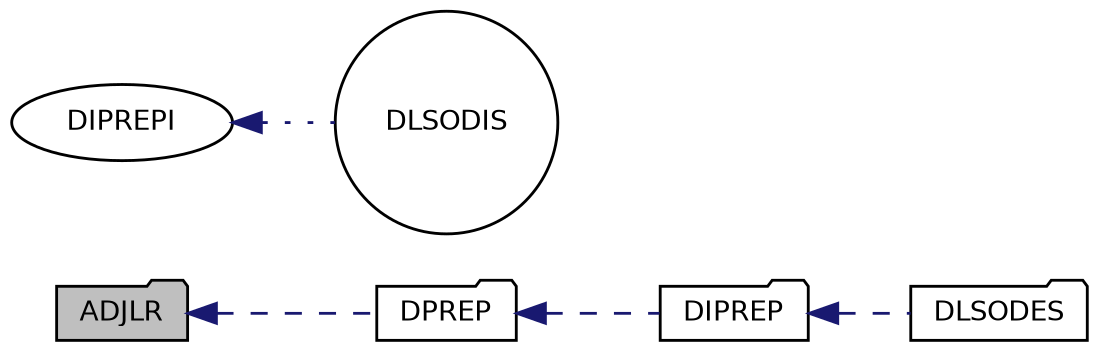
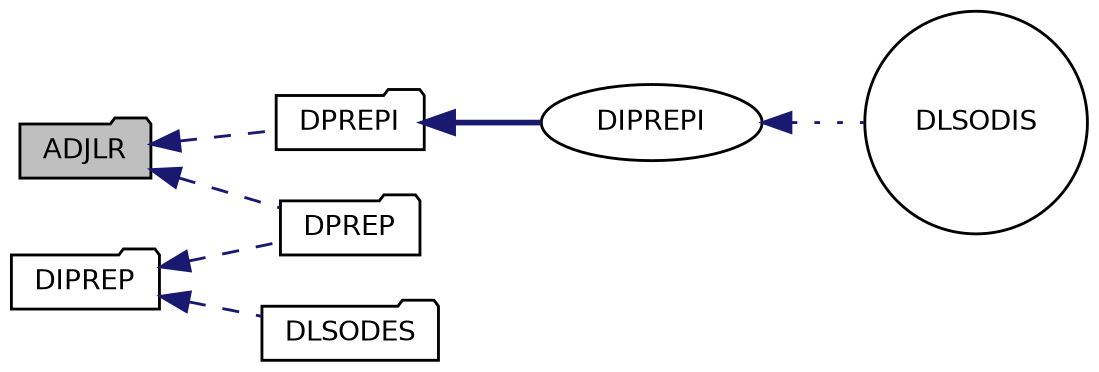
none -> (350, 123)
(603, 313) -> (234, 252)
